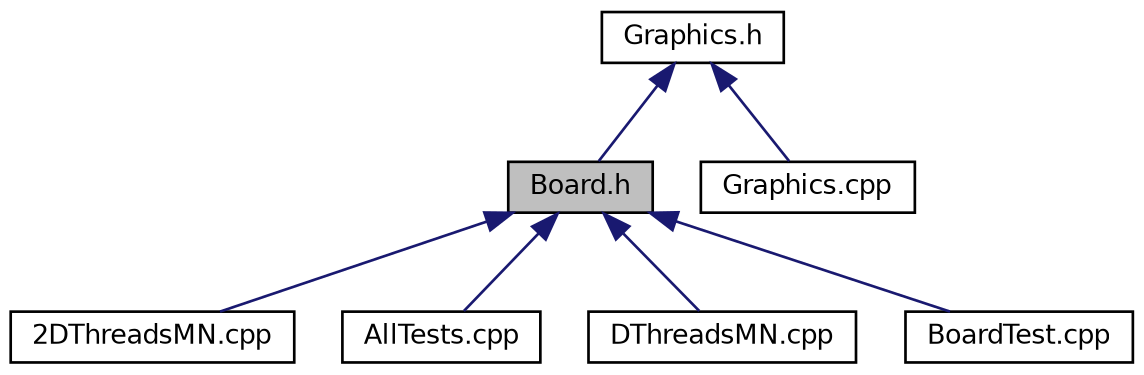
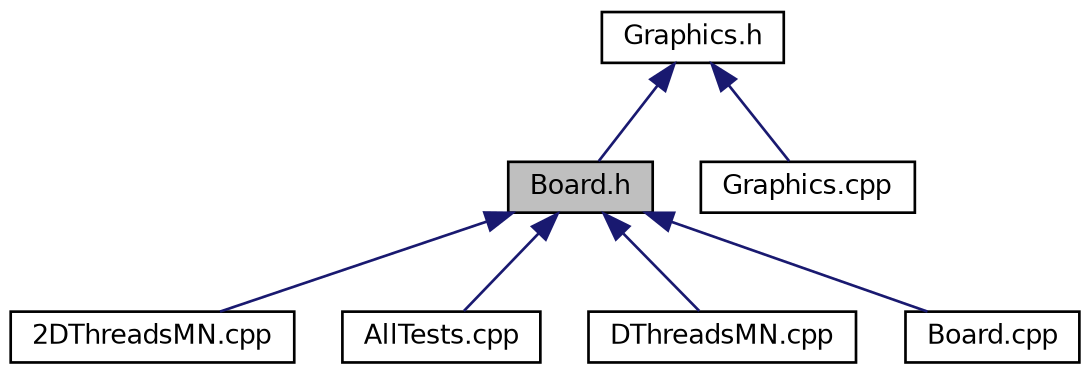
(1019, 337) -> (992, 337)
